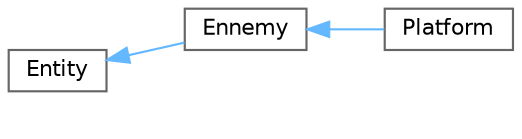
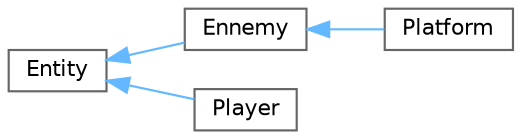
none -> (246, 110)
